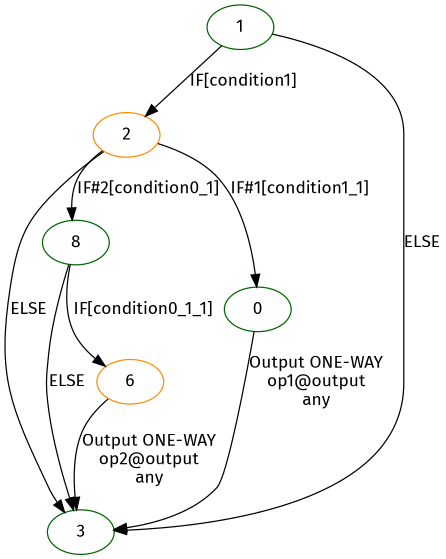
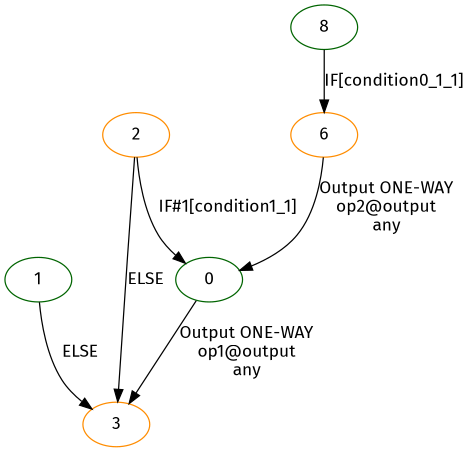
(188, 77) -> none
(75, 185) -> none
(47, 381) -> none
(78, 443) -> (305, 224)
(81, 532) -> (116, 424)
